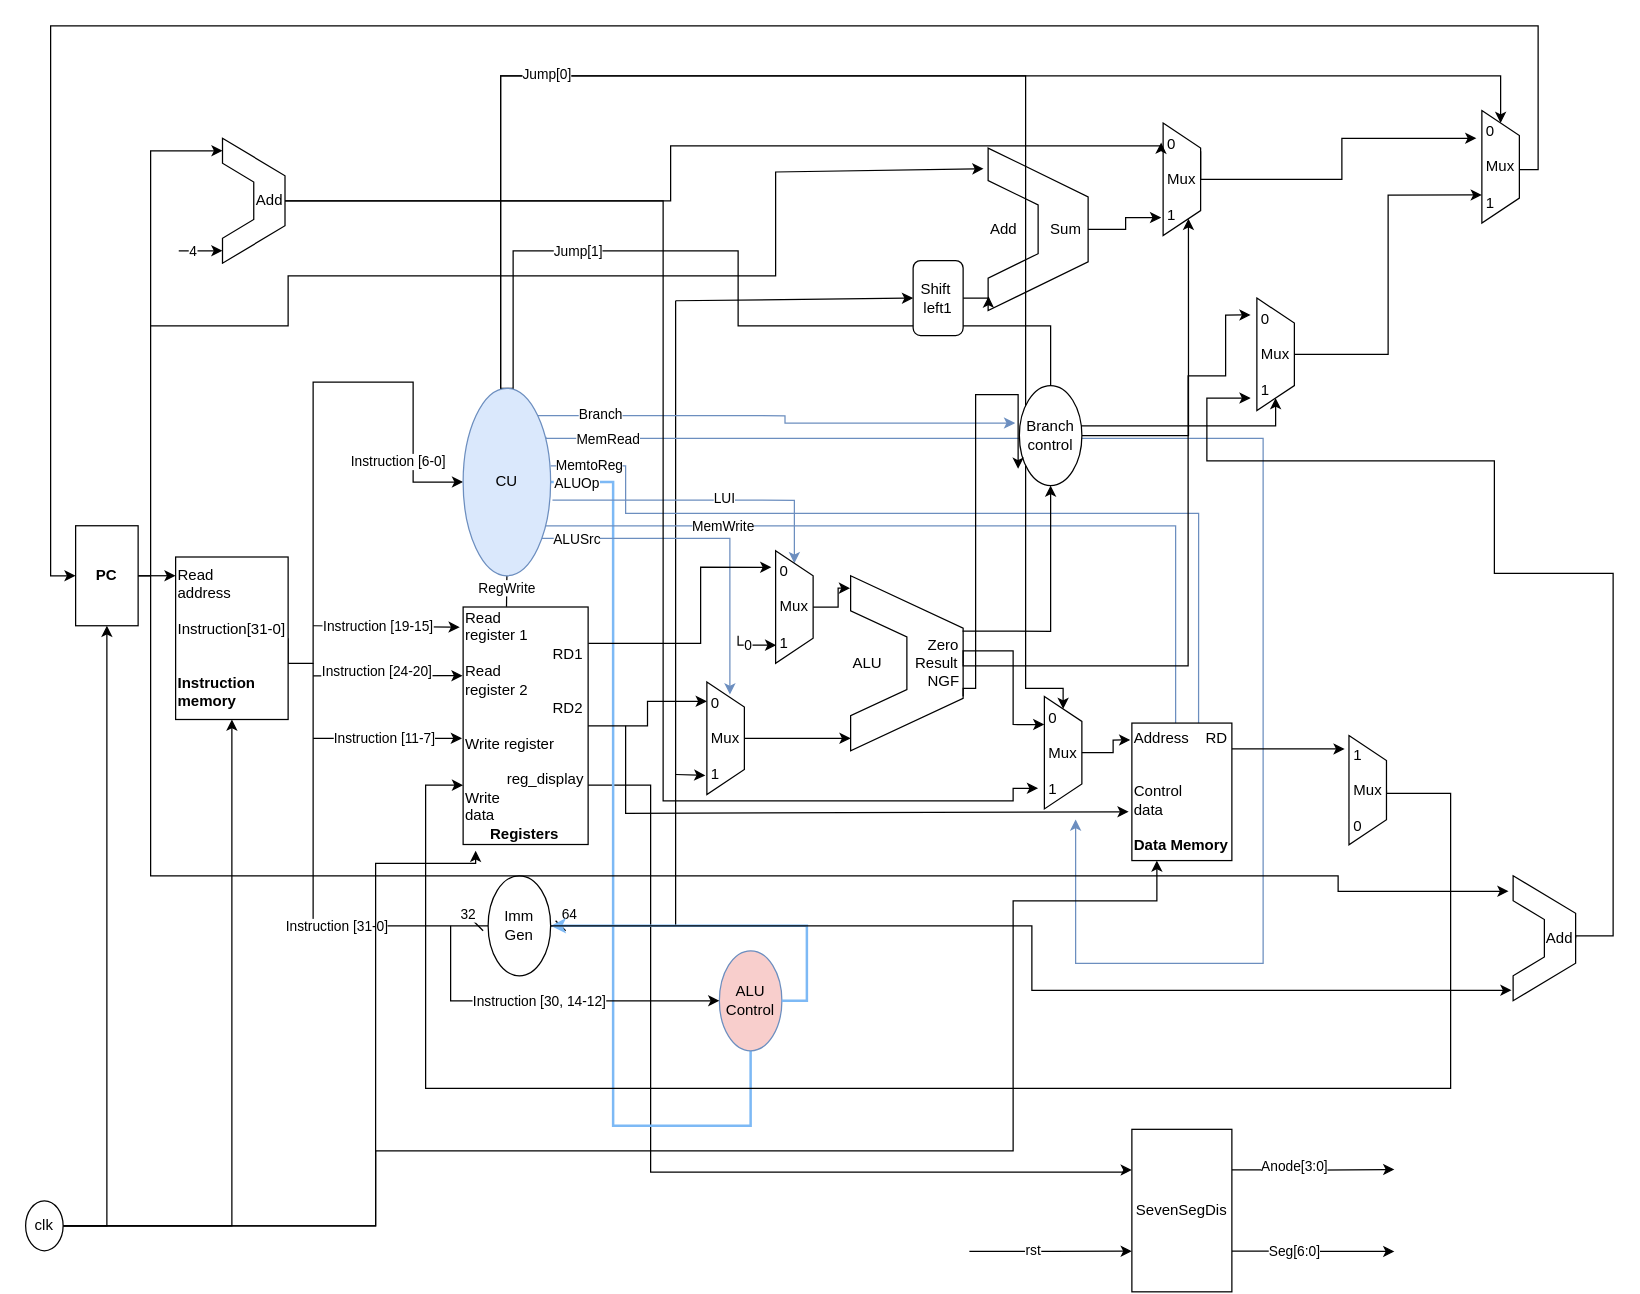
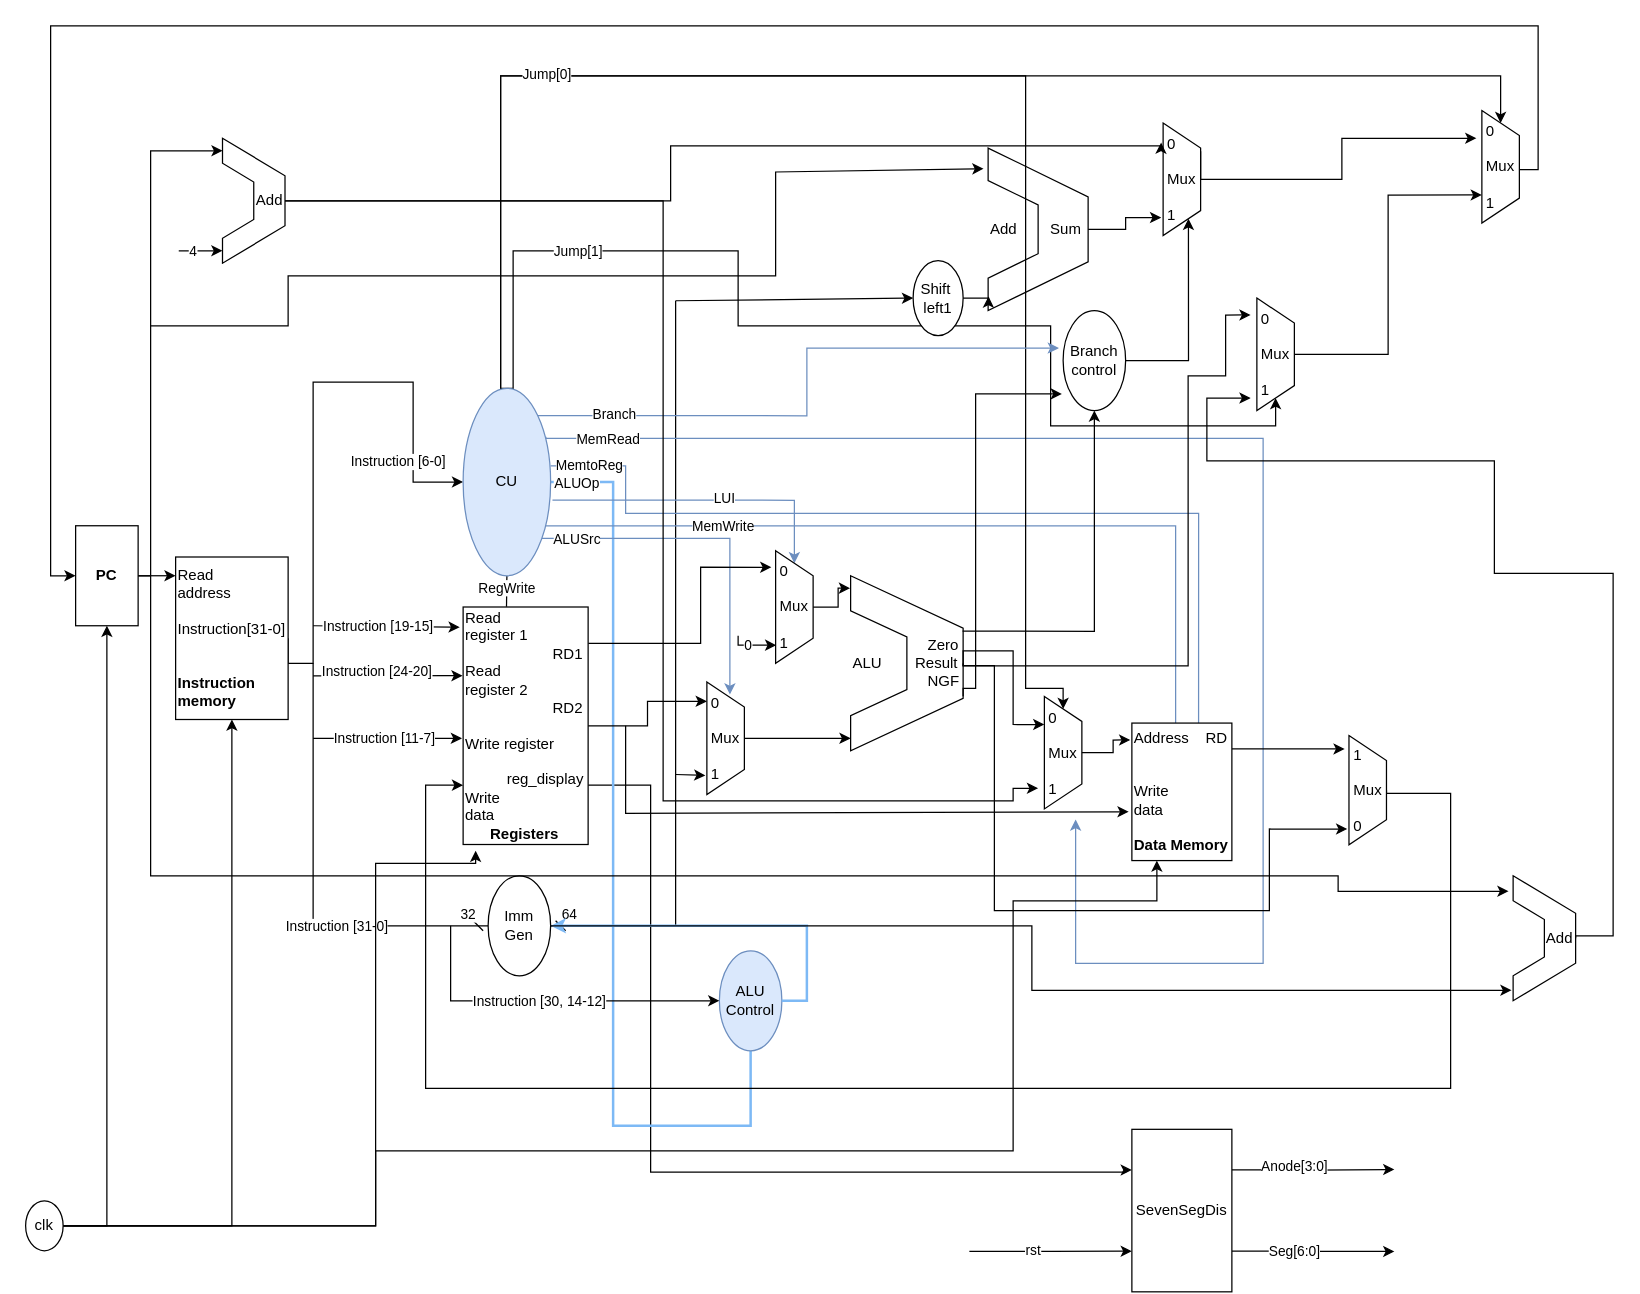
(938, 298) -> (938, 298)
(1051, 435) -> (1094, 360)
(1183, 792) -> (1183, 792)
none -> (1085, 911)
(751, 1001) -> (751, 1001)
